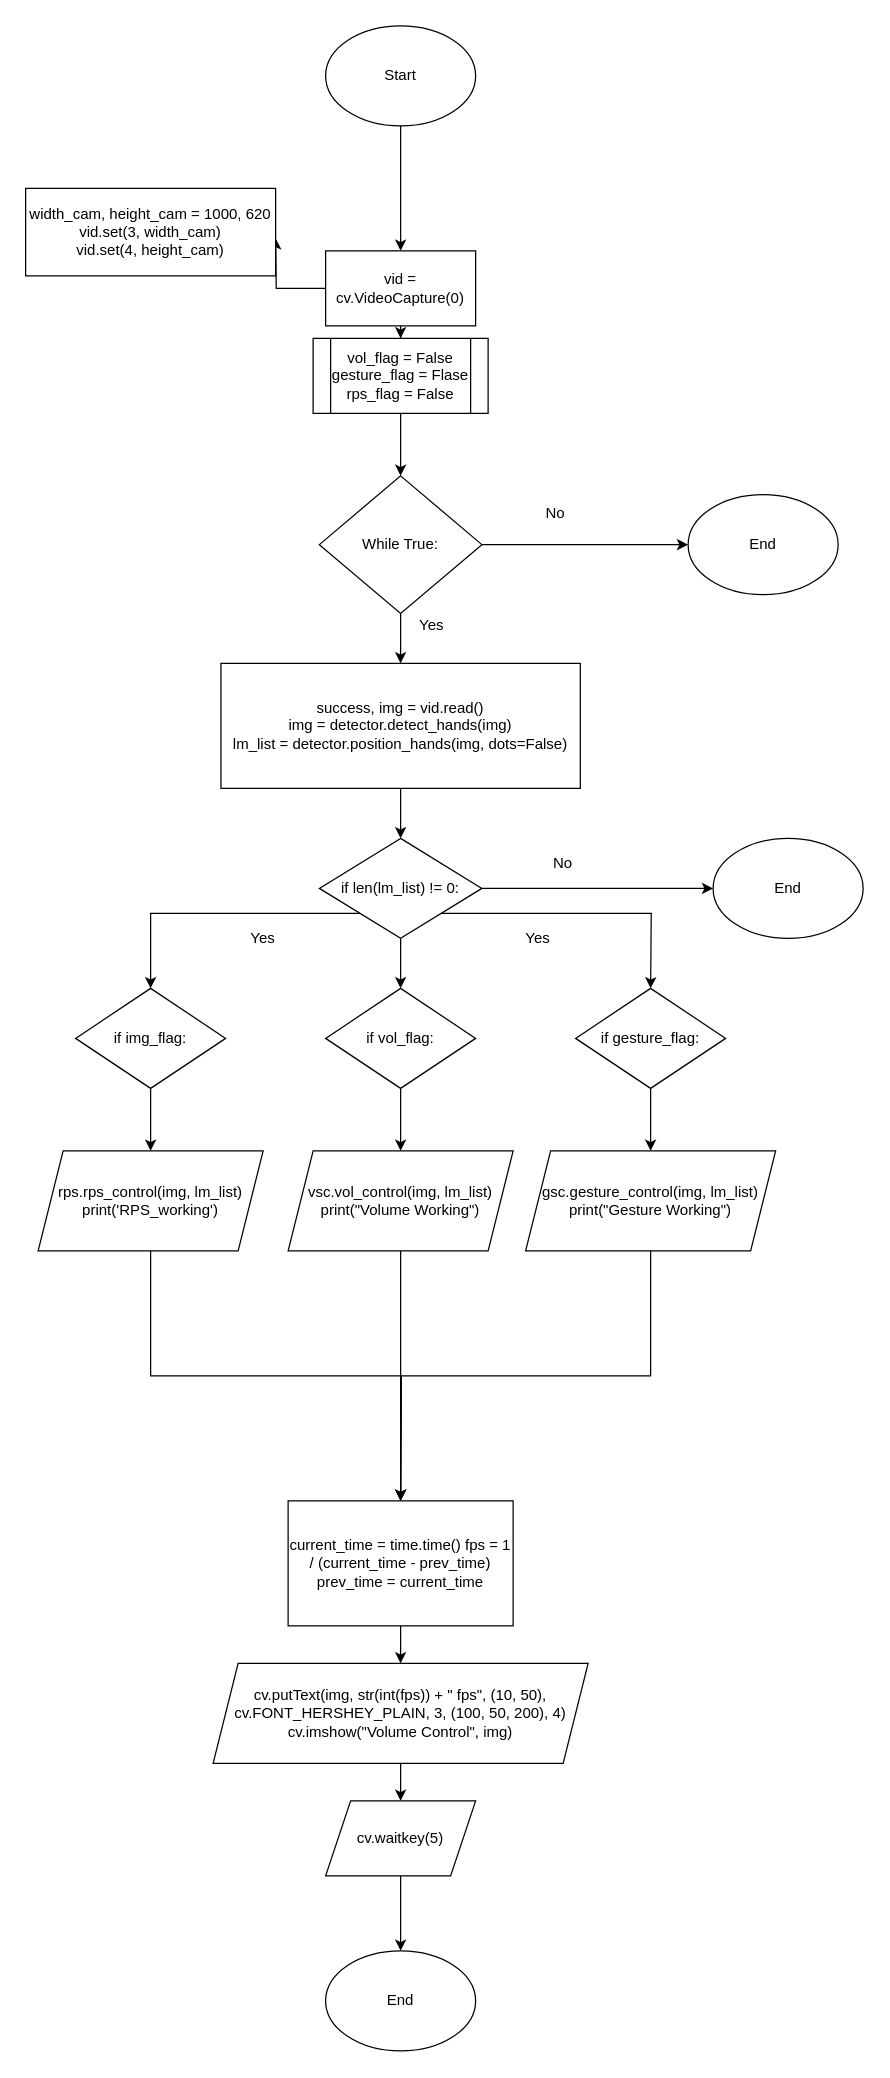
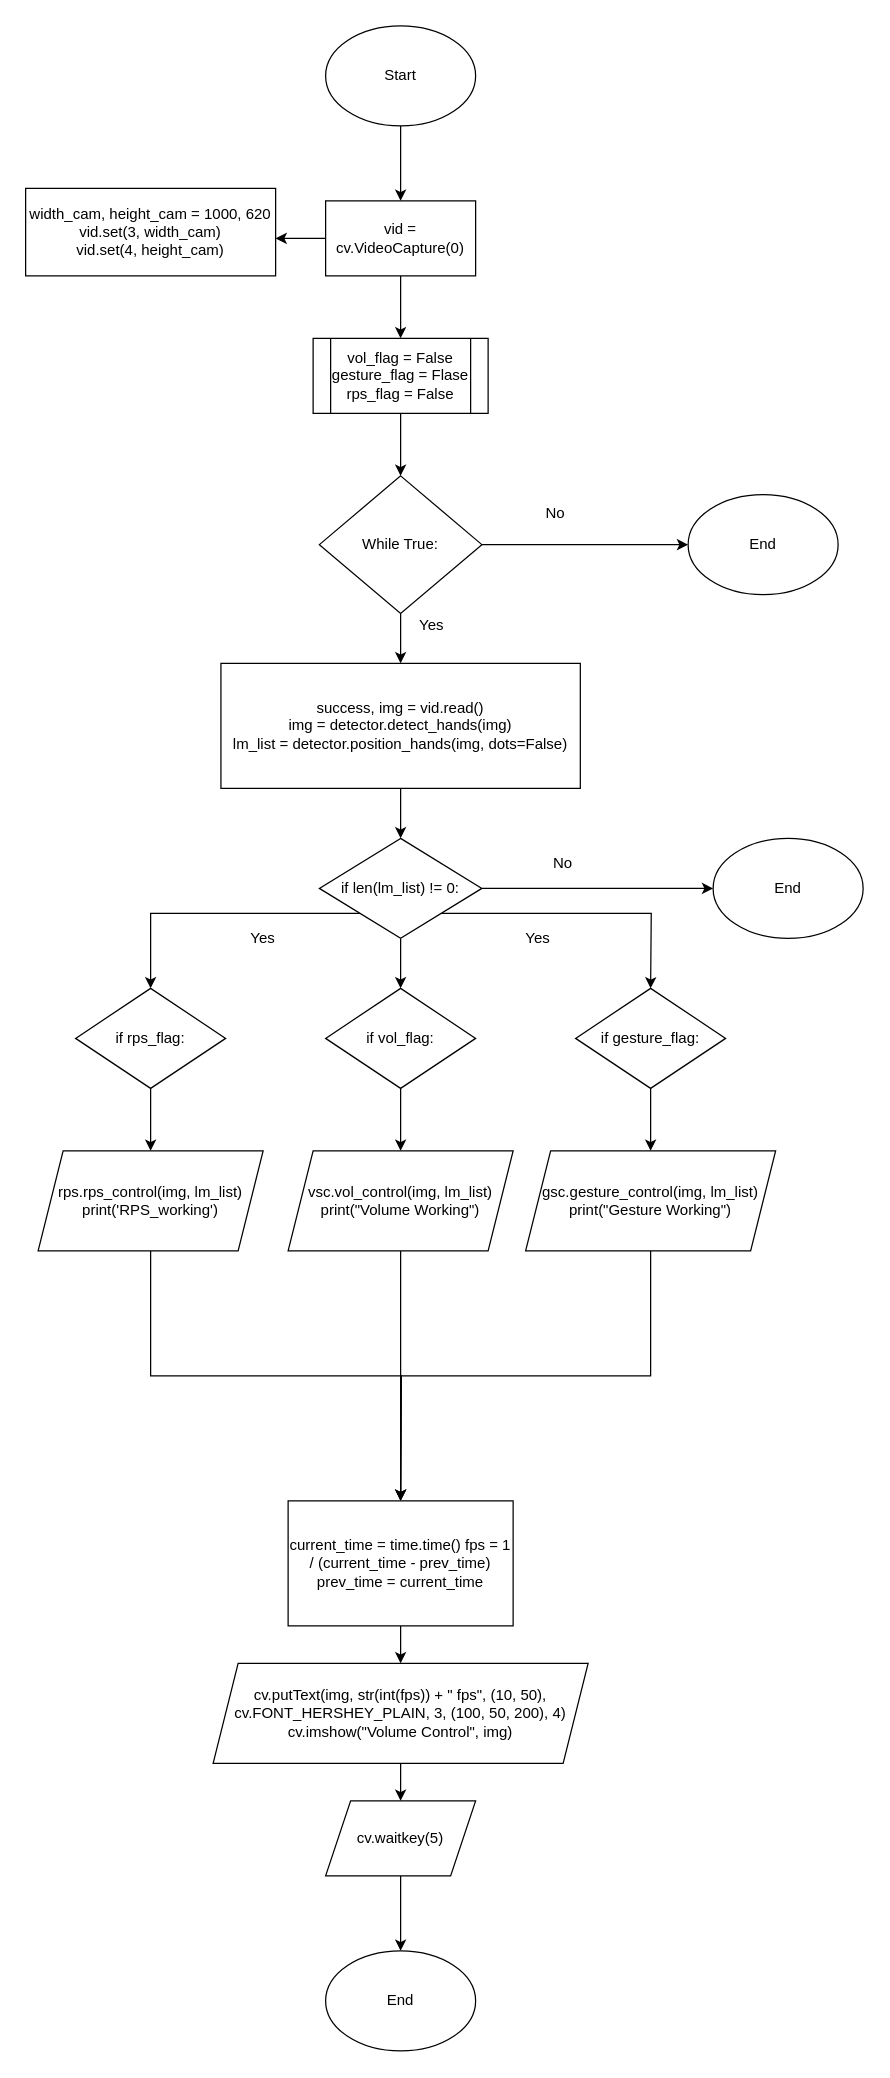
(401, 288) -> (401, 238)
(151, 1038) -> (151, 1038)
